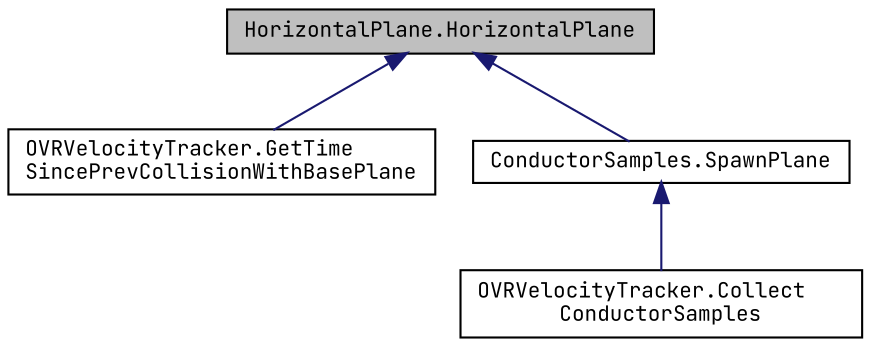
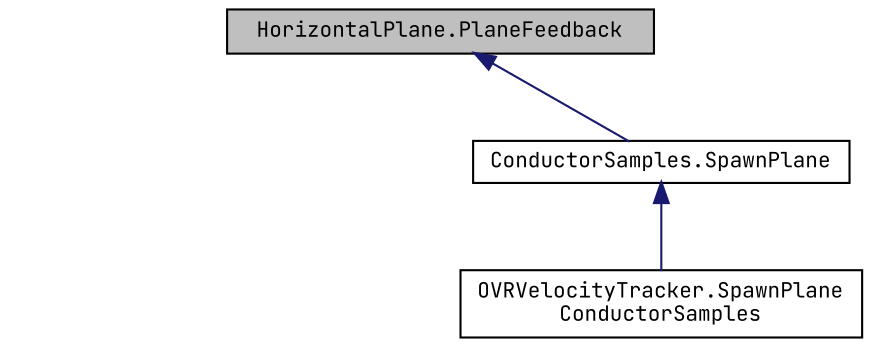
(441, 32) -> (441, 32)
(222, 162) -> none
(661, 304) -> (661, 304)
